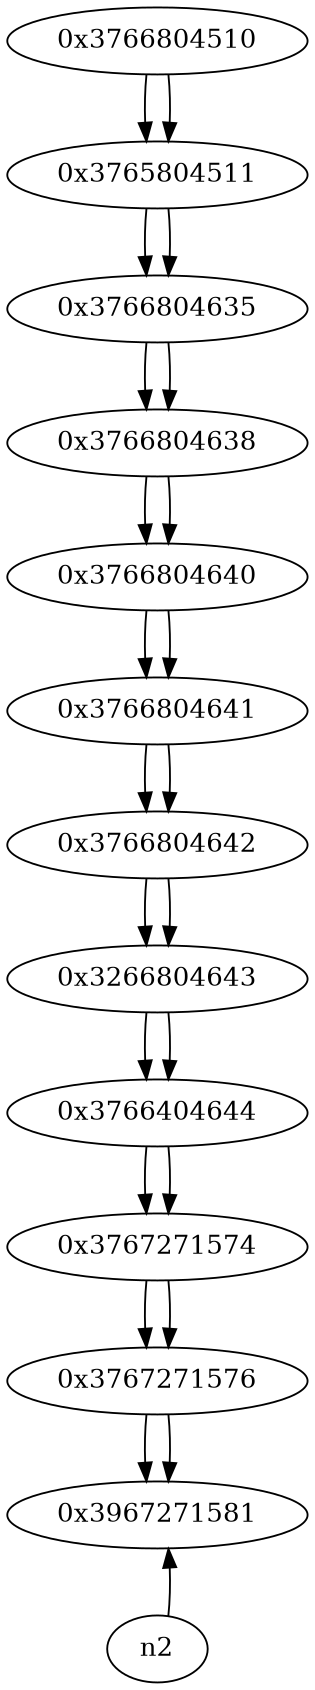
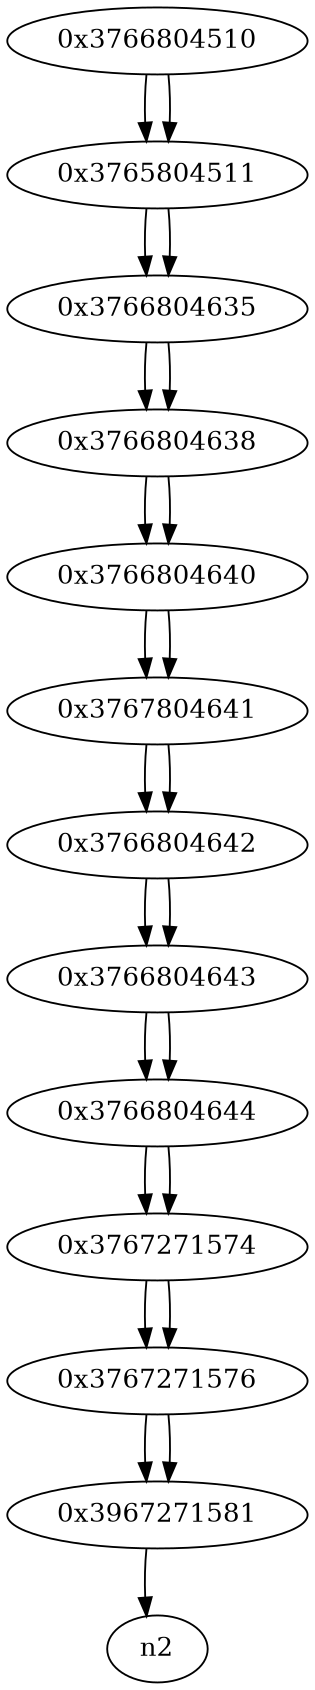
(157, 711) -> (157, 711)
(157, 979) -> (157, 979)
(157, 1113) -> (157, 1113)
(170, 1592) -> (145, 1573)
